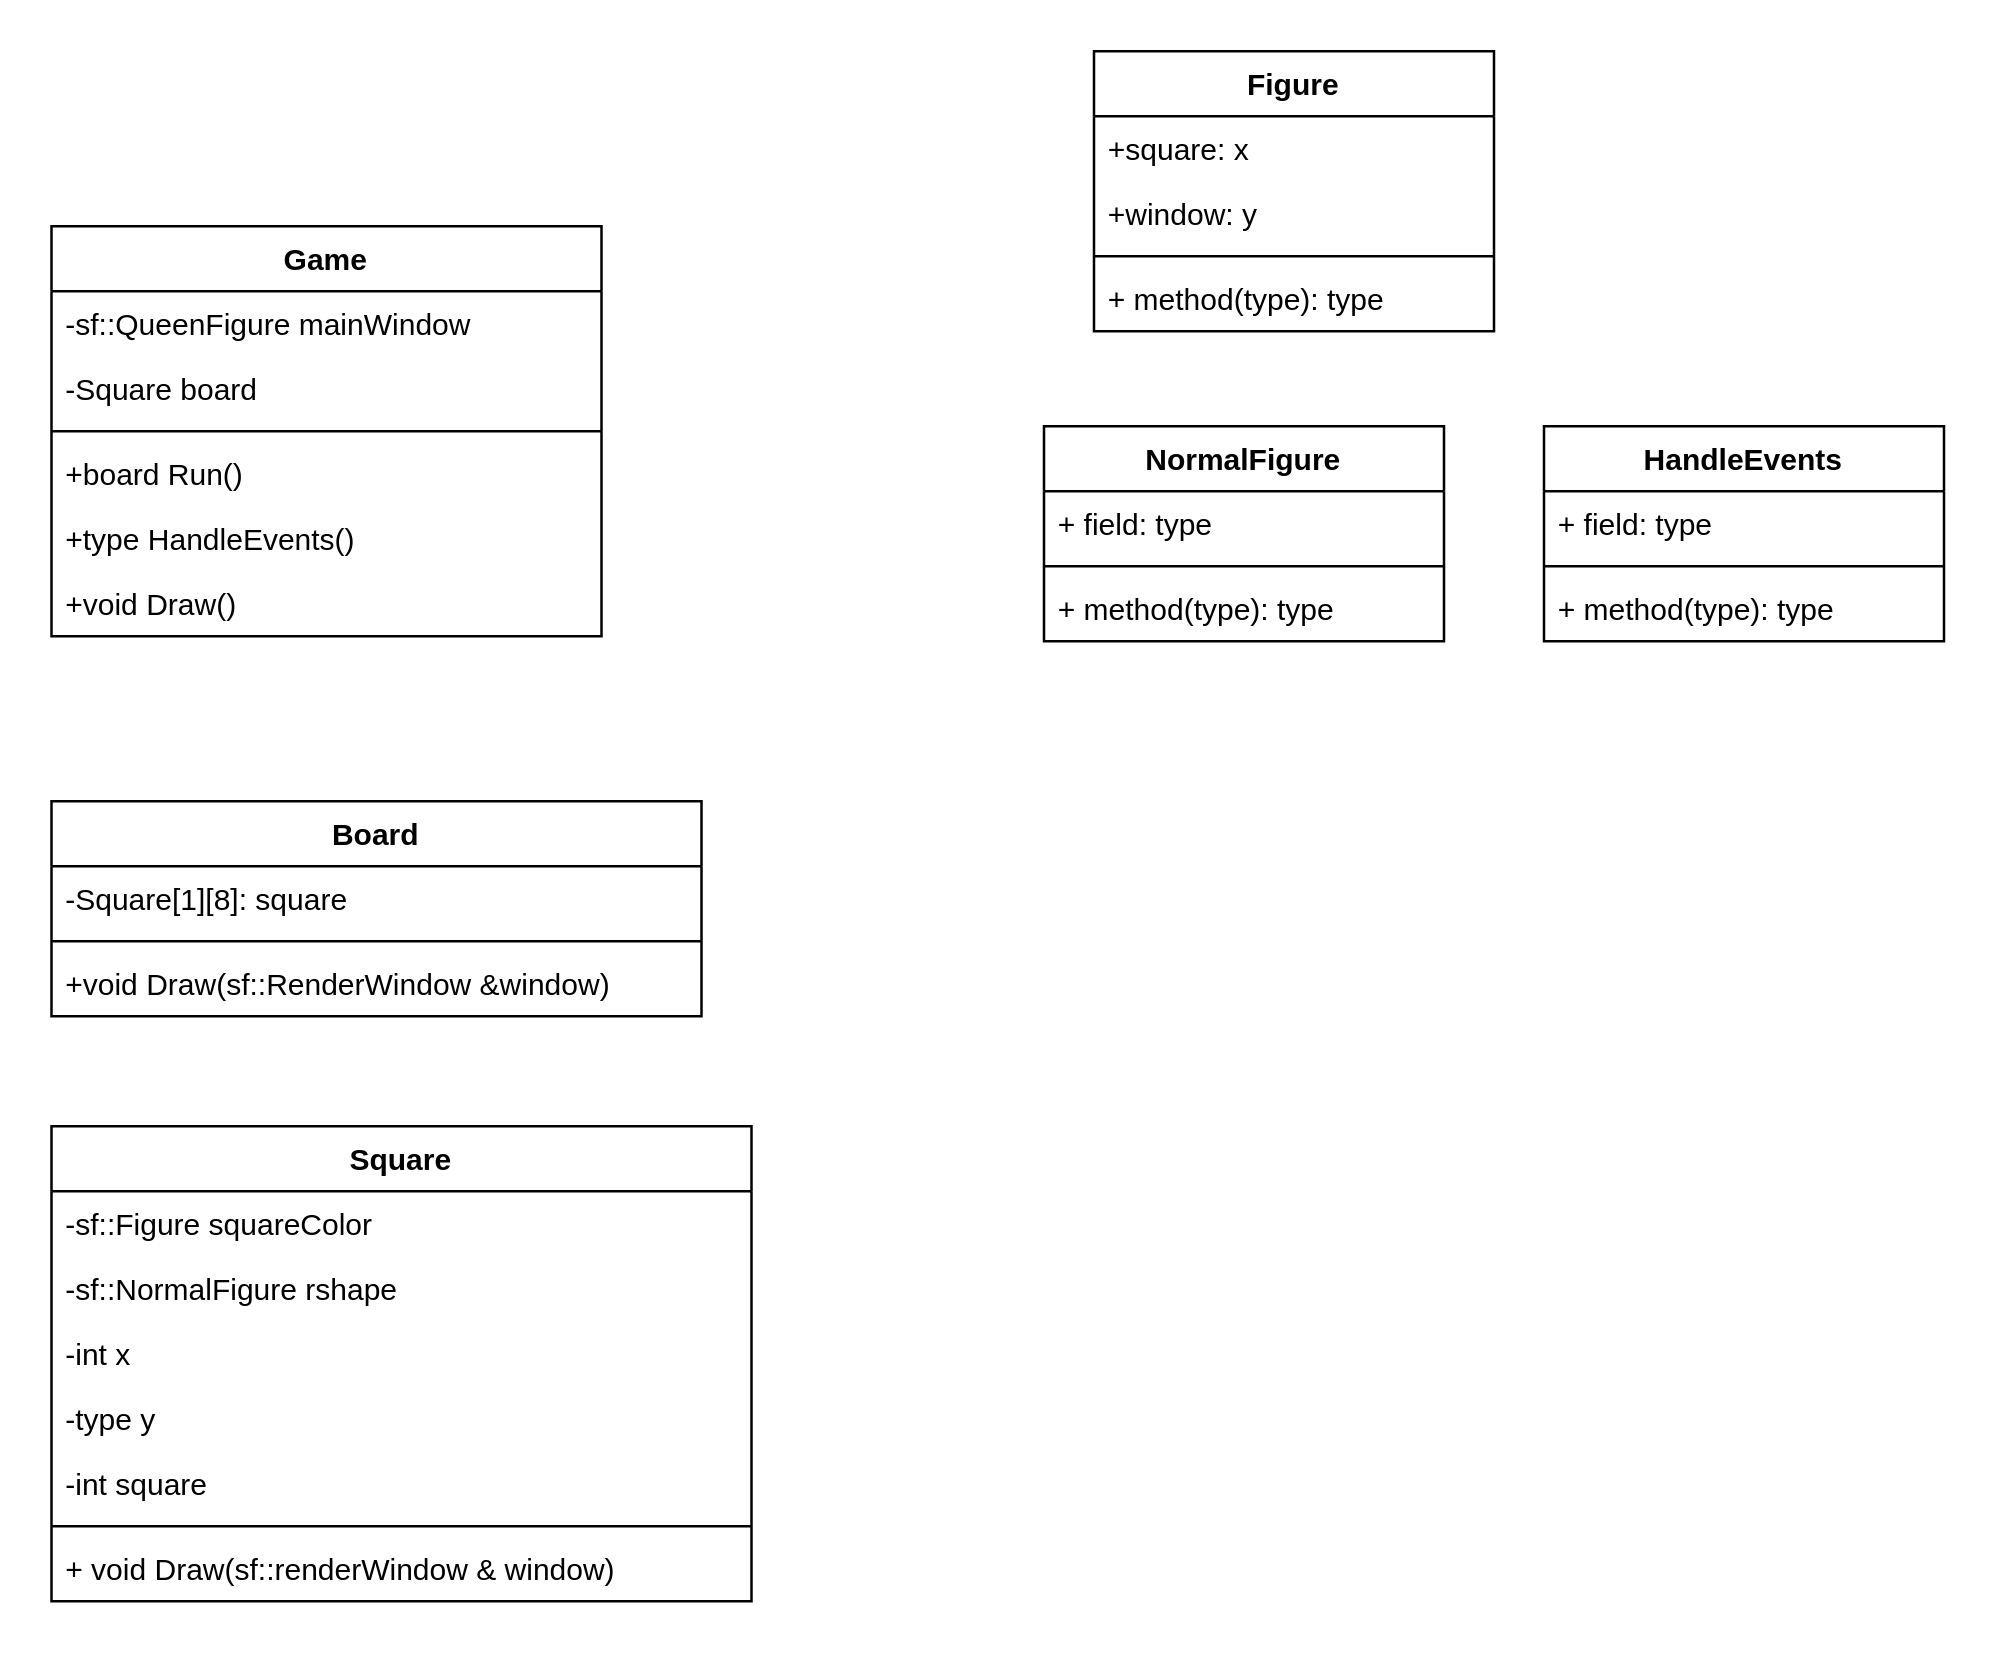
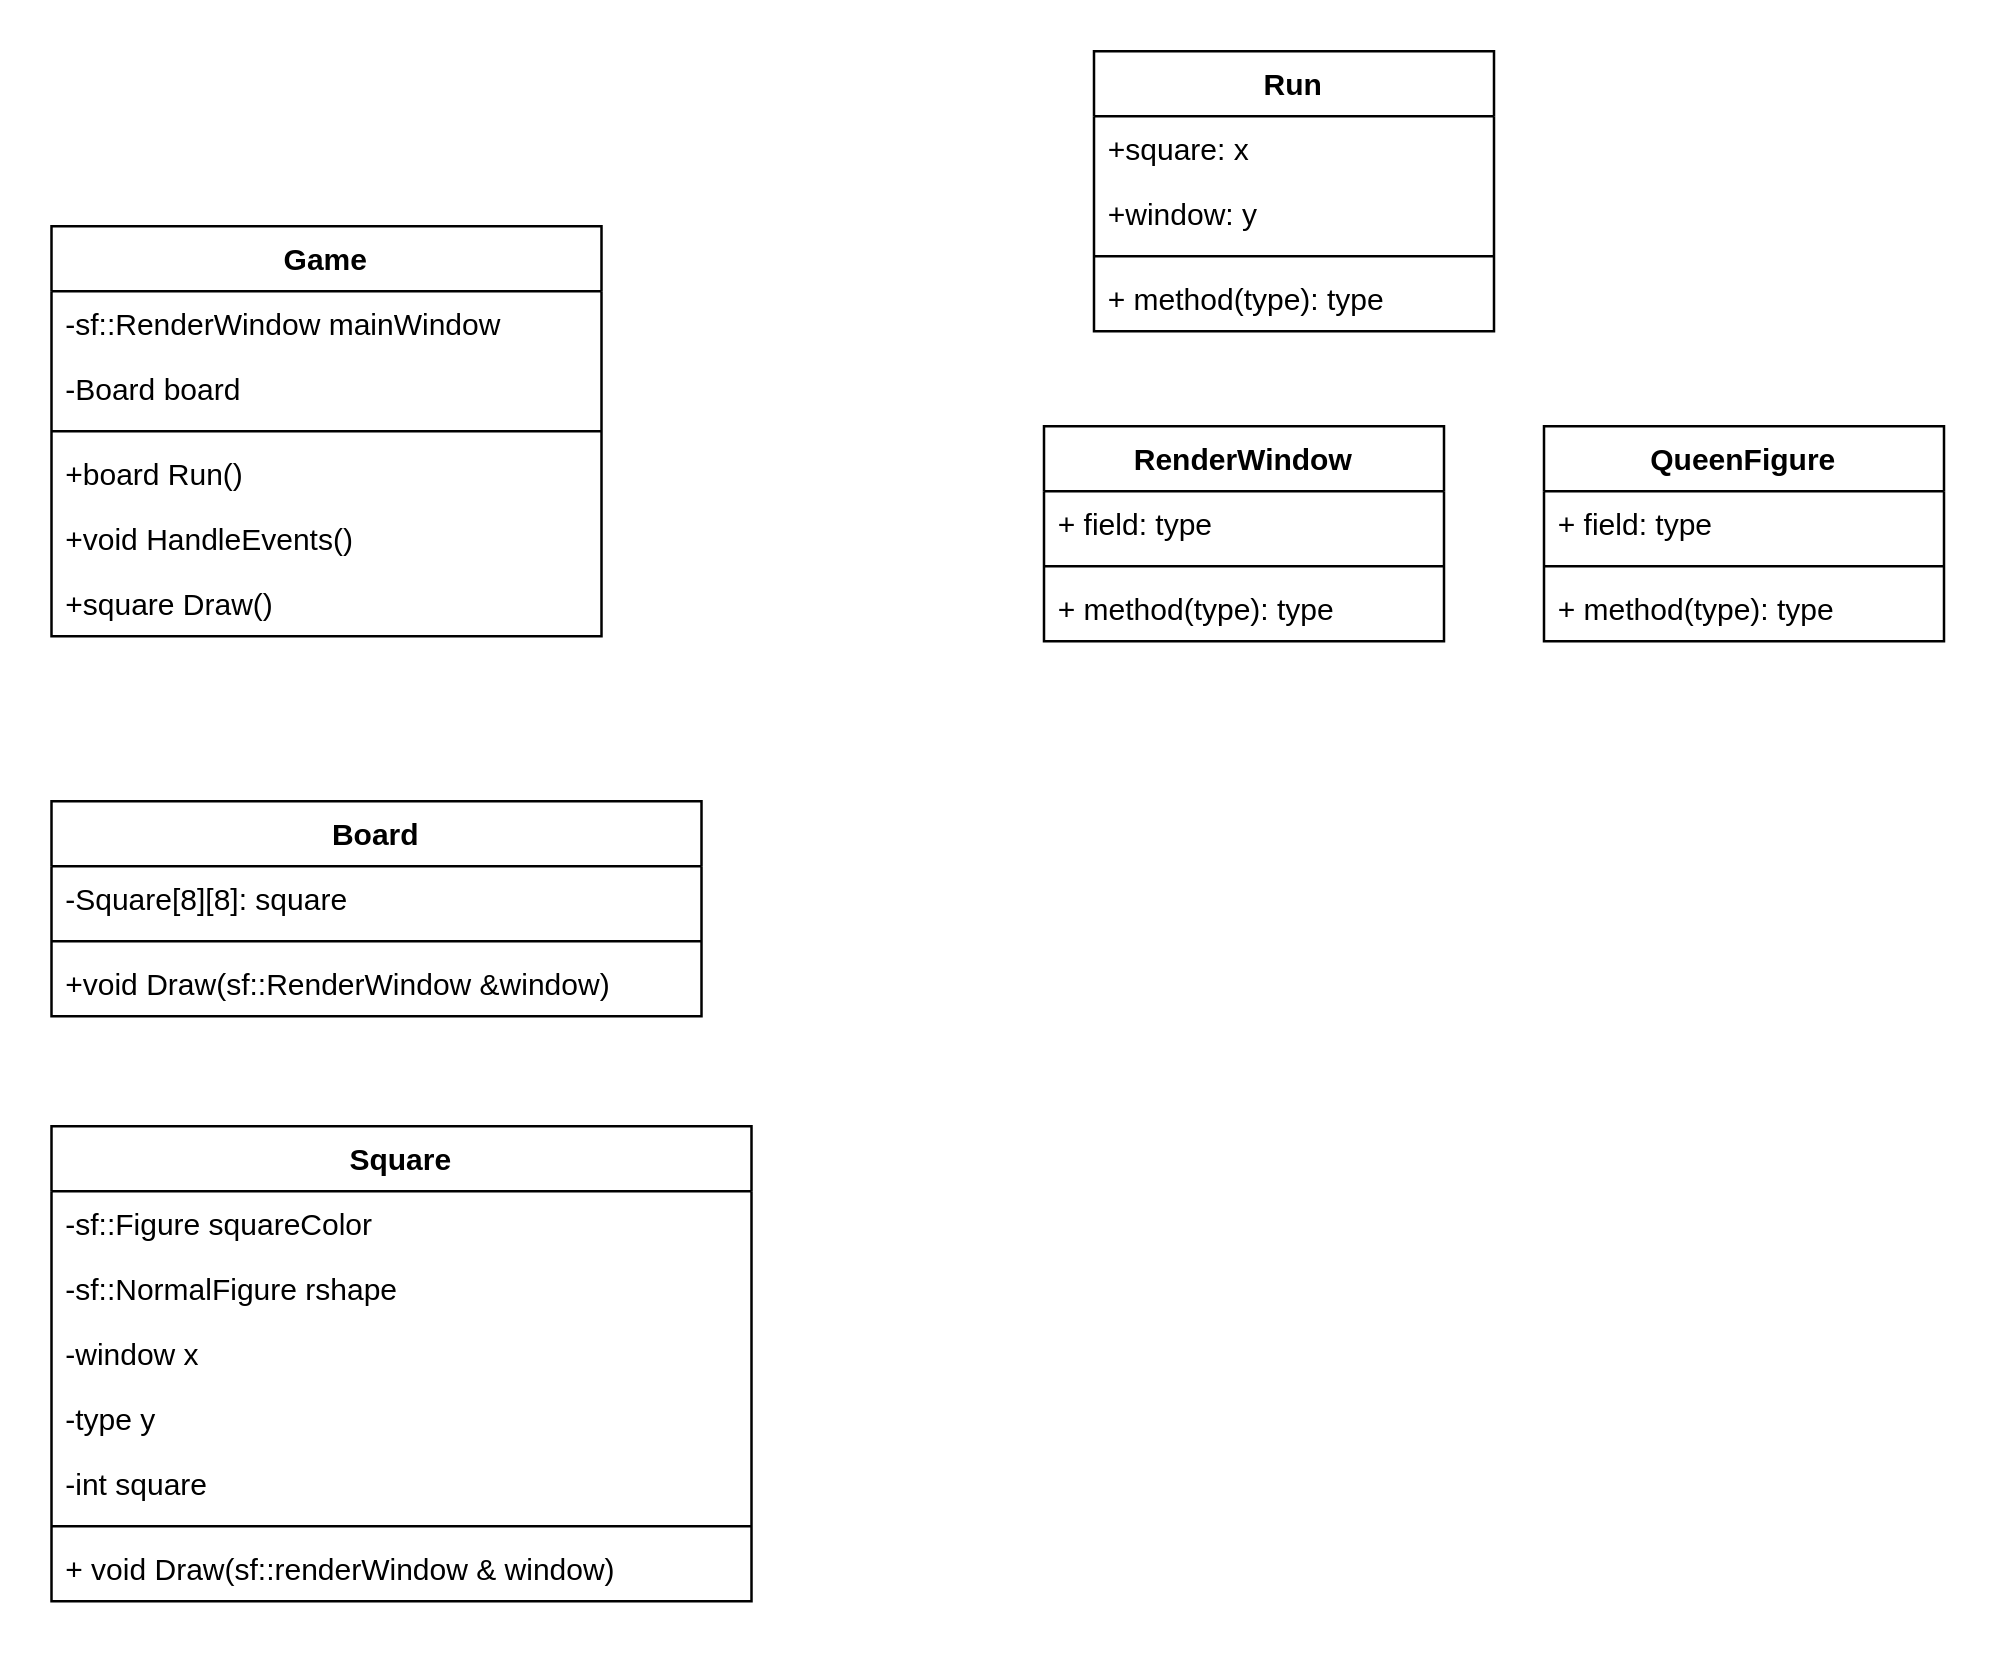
(1293, 85) -> (1293, 85)
(268, 325) -> (277, 325)
(170, 390) -> (162, 390)
(1243, 460) -> (1243, 460)
(1743, 460) -> (1743, 460)
(225, 540) -> (221, 540)
(158, 605) -> (179, 605)
(234, 900) -> (234, 900)
(108, 1355) -> (133, 1355)
